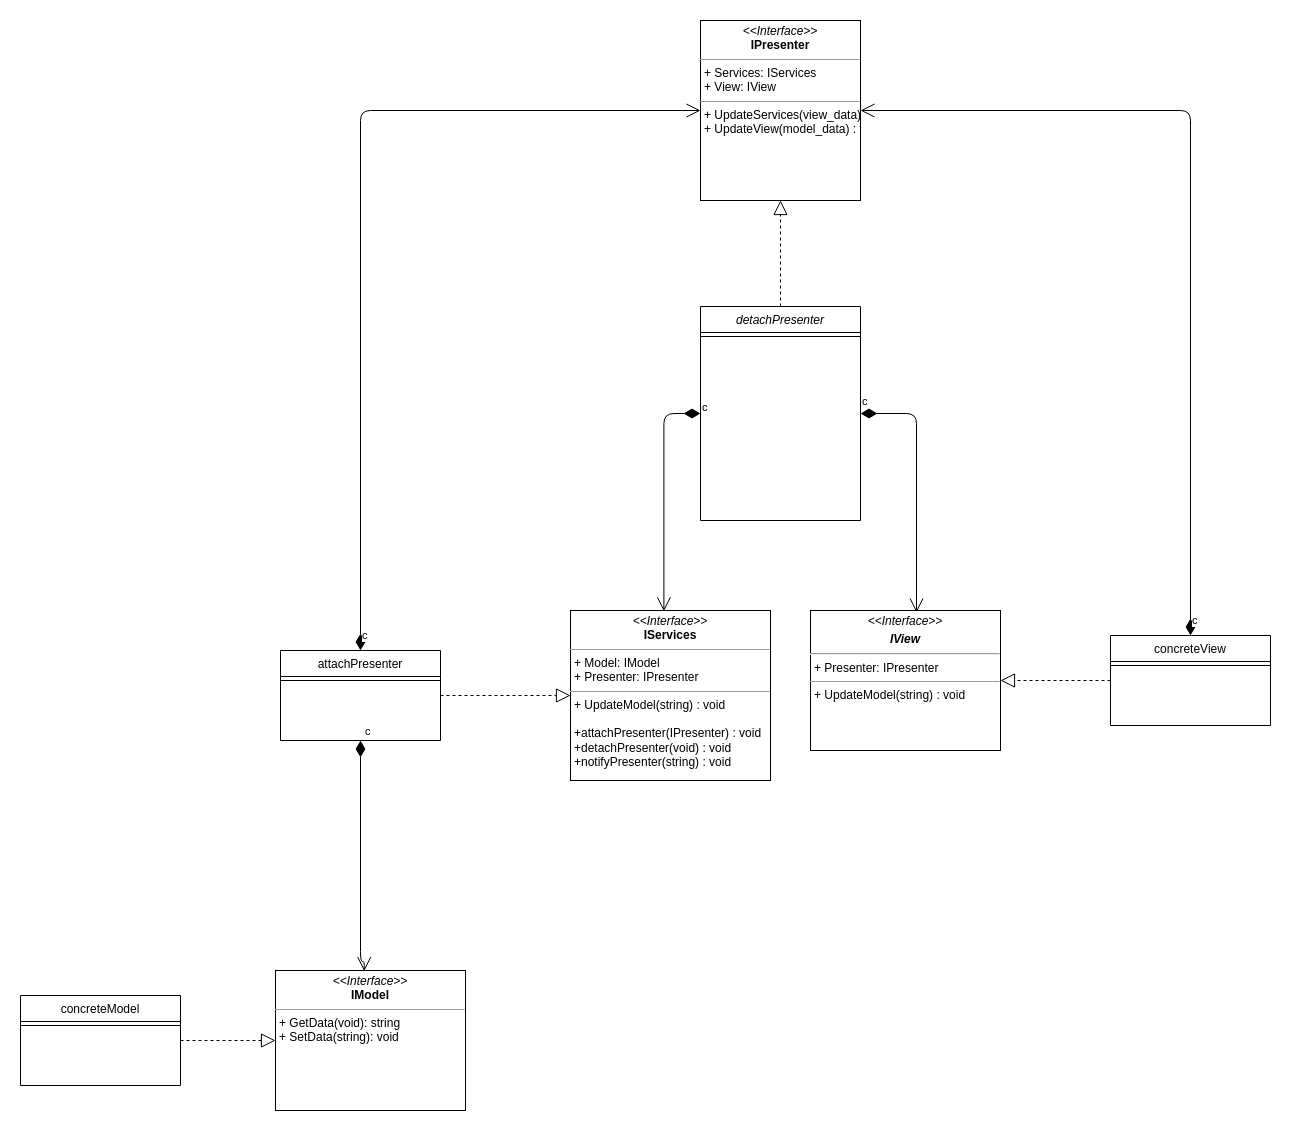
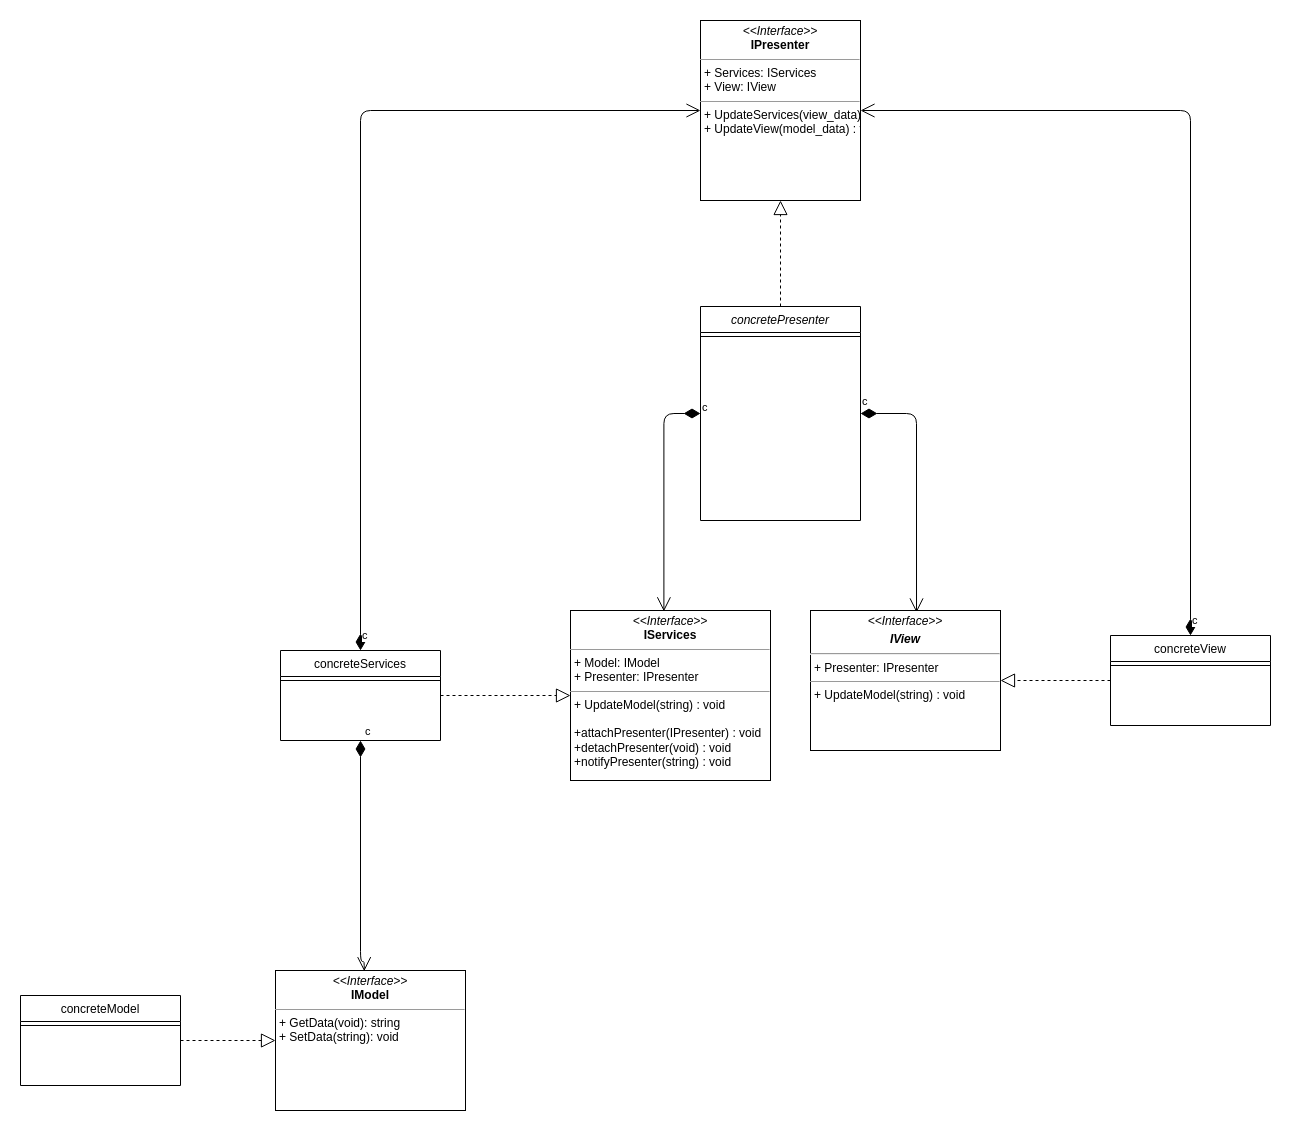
(780, 320) -> (780, 320)
(360, 664) -> (360, 664)
